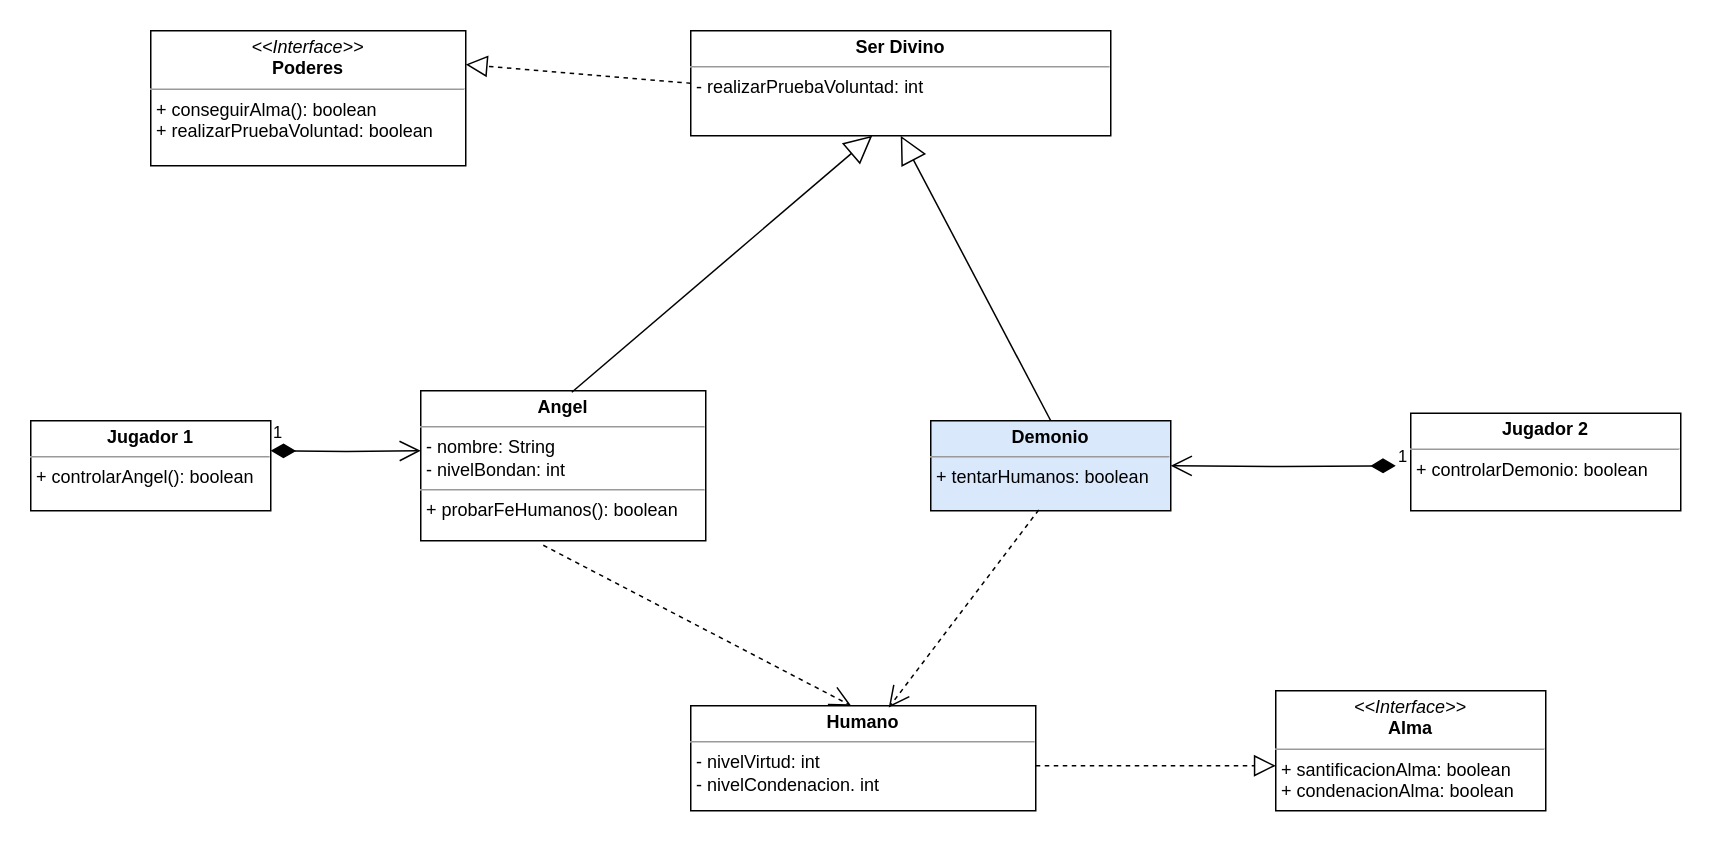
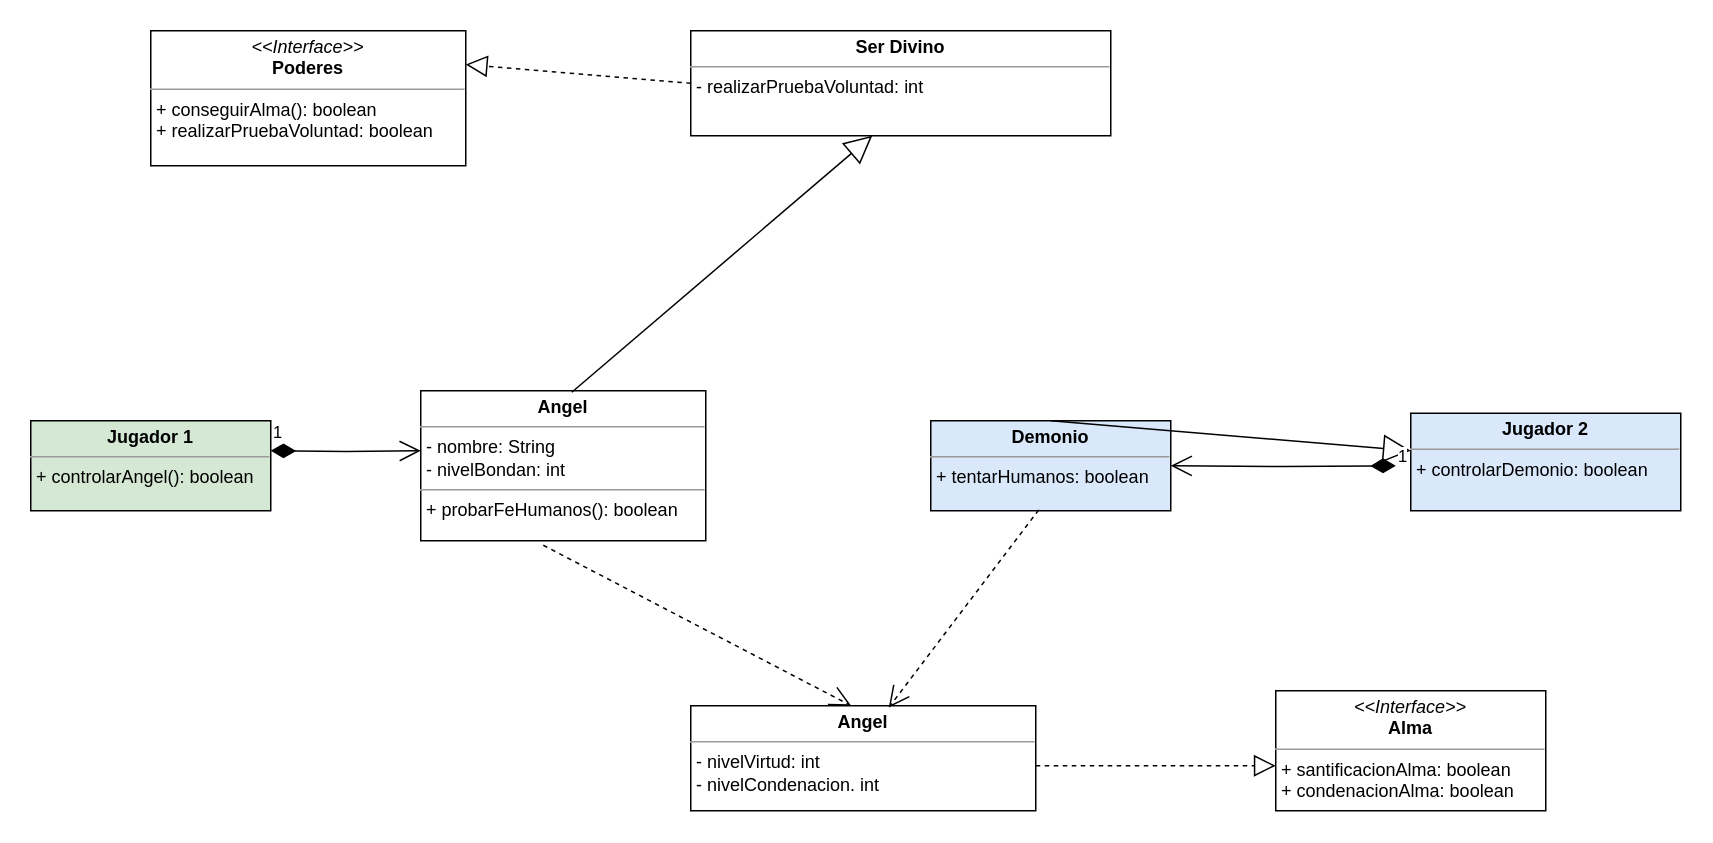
(982, 290) -> (1222, 435)
(1546, 462) -> (1546, 462)
(151, 466) -> (151, 466)
(790, 738) -> (790, 738)
